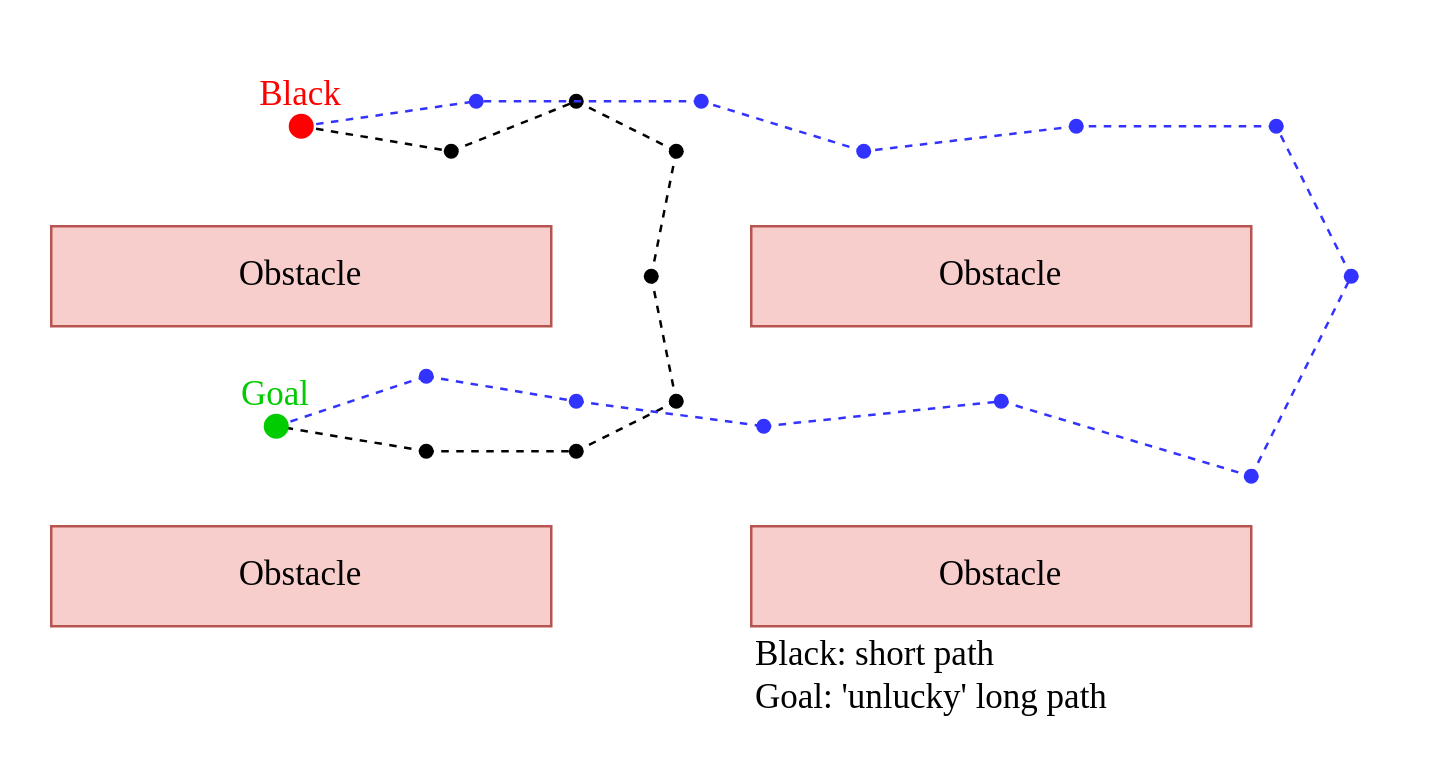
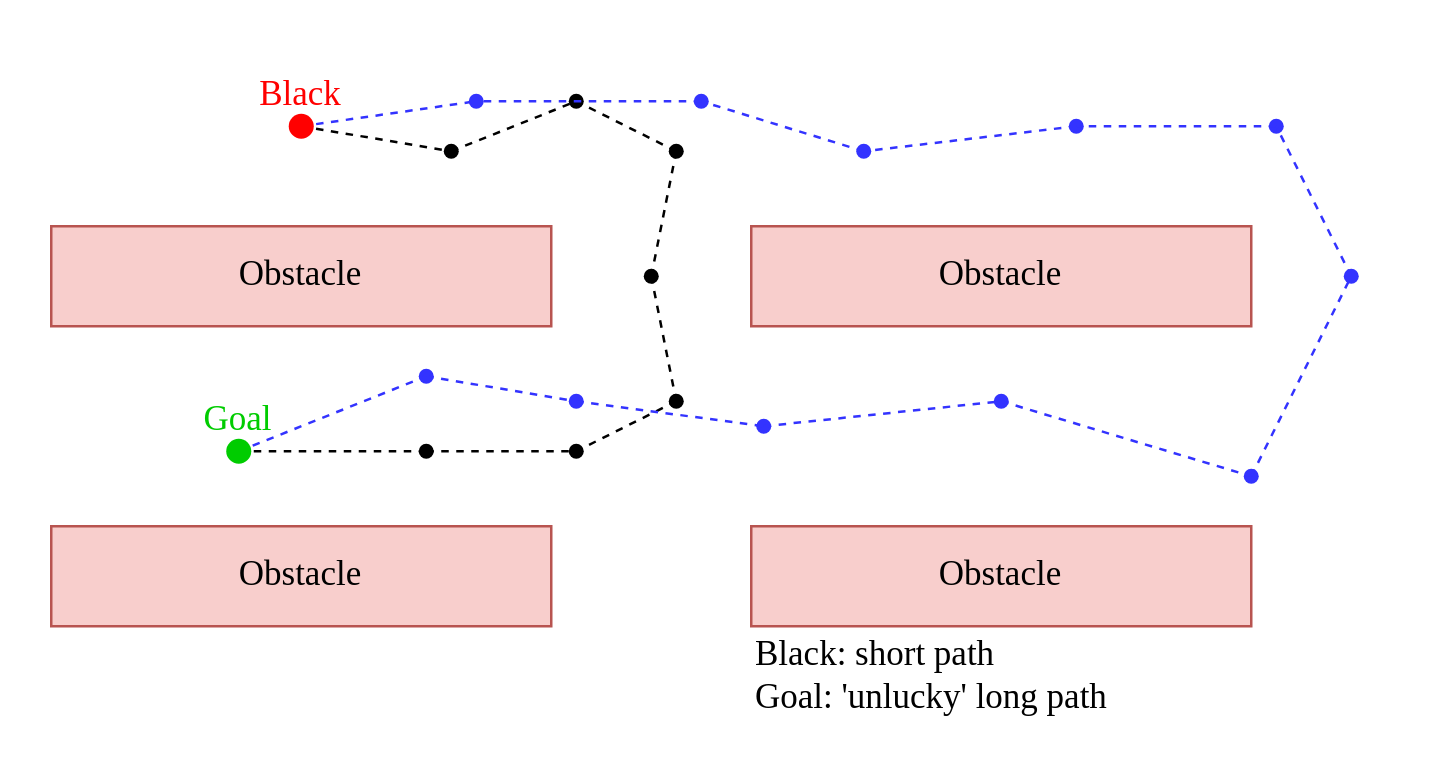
(276, 426) -> (239, 451)
